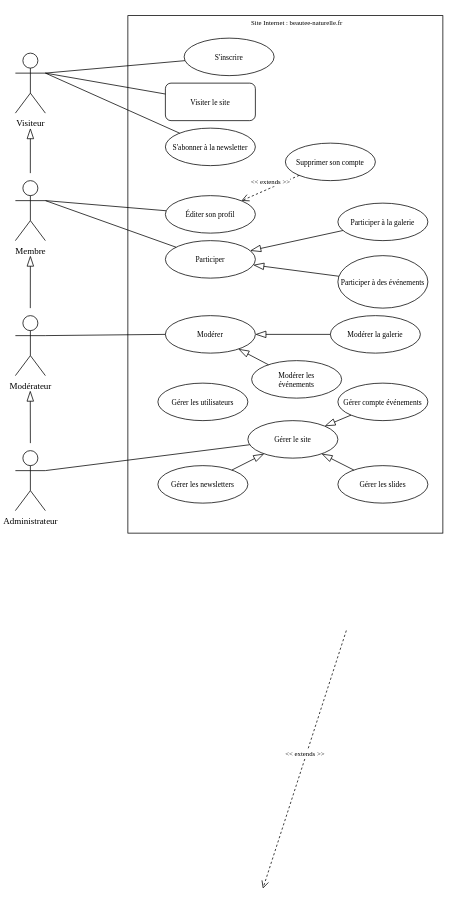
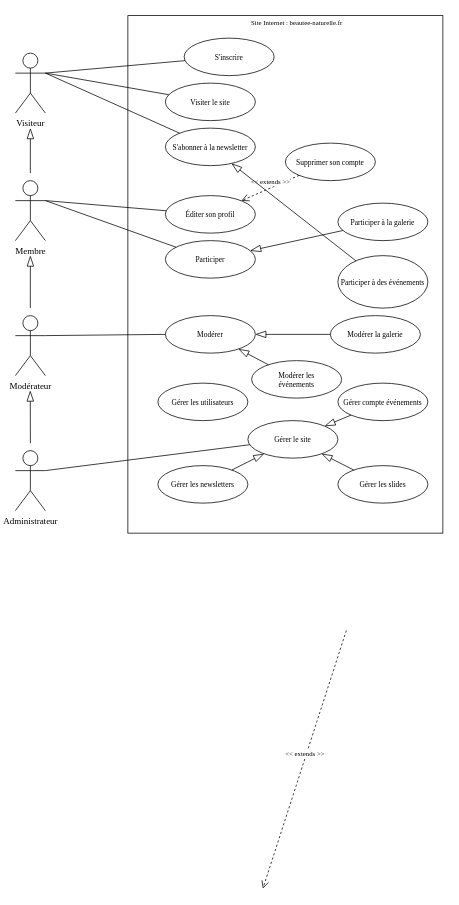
(210, 102) -> (210, 102)
(302, 271) -> (298, 215)
